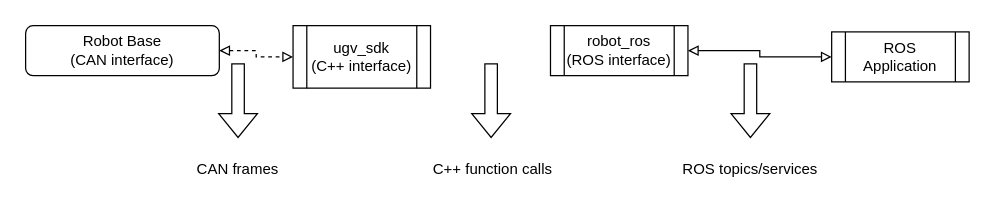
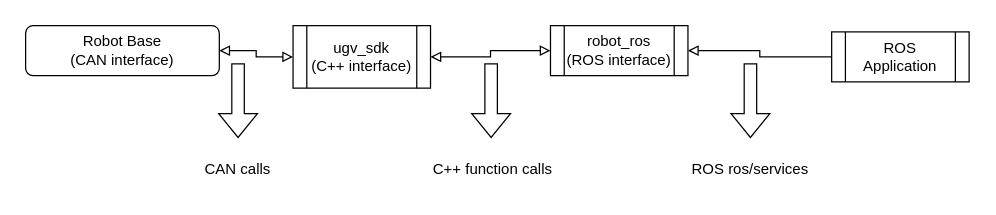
(256, 54) -> (256, 54)
none -> (491, 54)
(820, 57) -> (824, 57)
(238, 169) -> (238, 169)
(751, 169) -> (751, 169)
